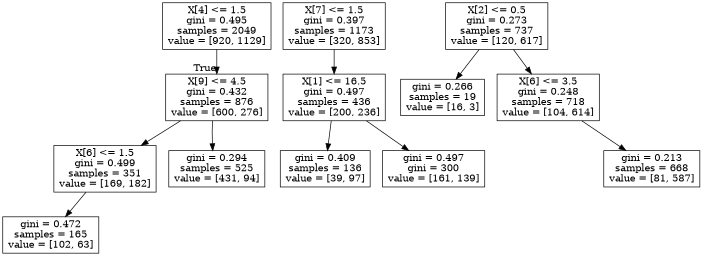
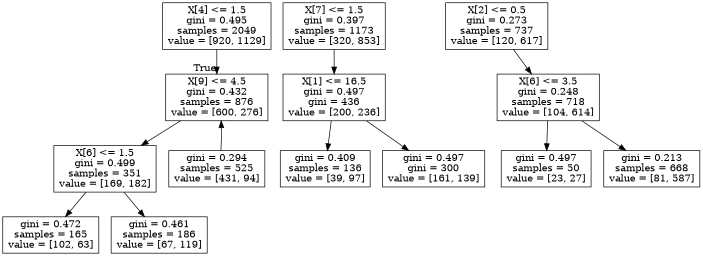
(334, 97) -> (334, 97)
(443, 97) -> none
(212, 132) -> (221, 139)
none -> (546, 169)
none -> (159, 235)
